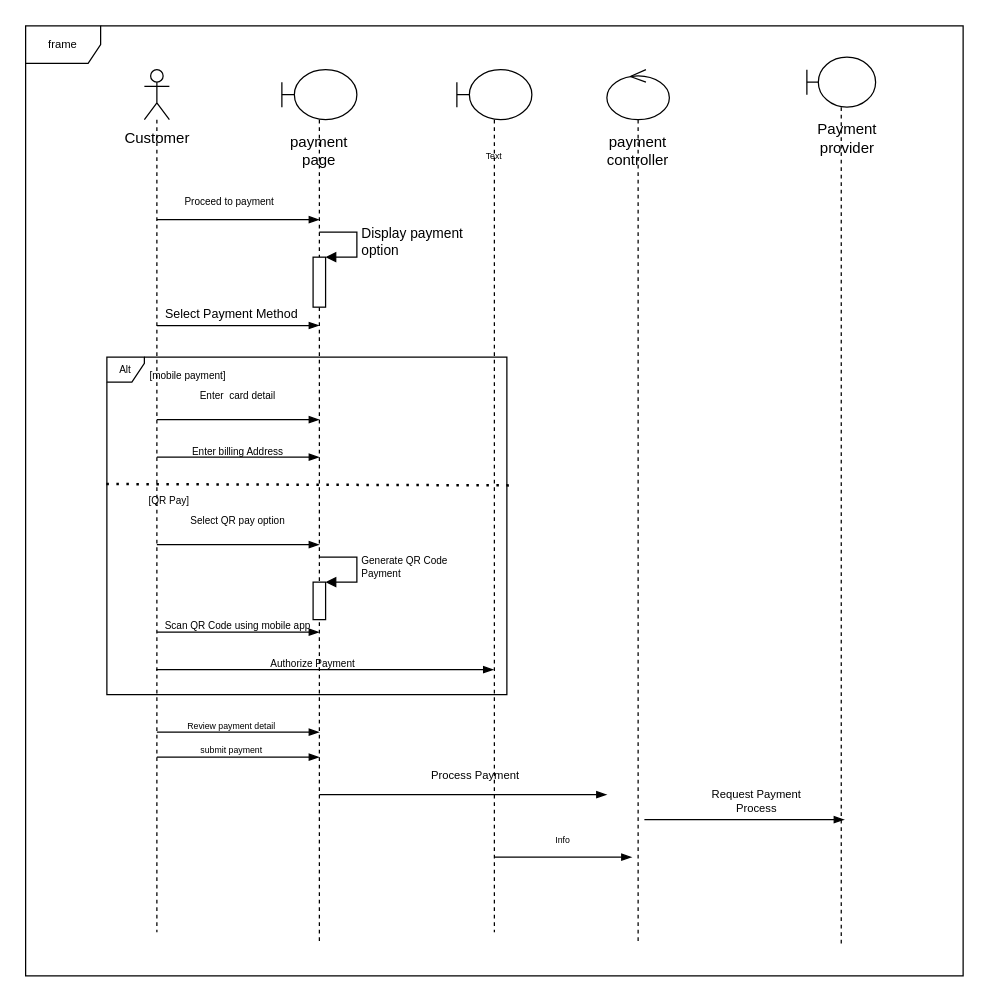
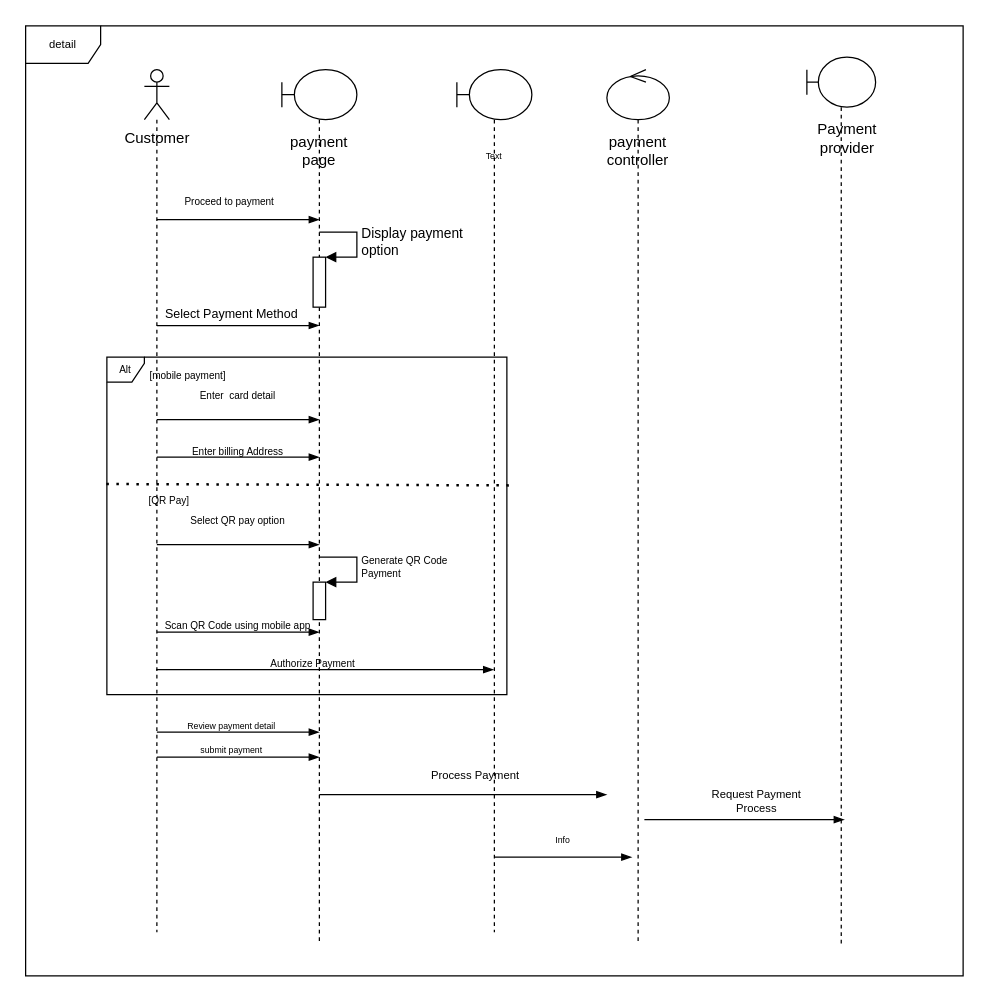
(63, 44) -> (63, 44)
